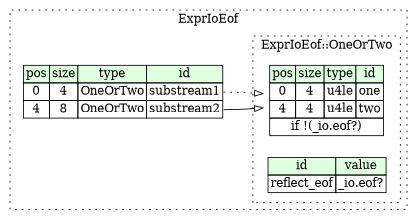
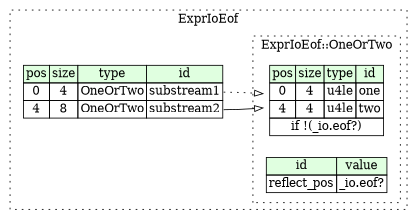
(302, 183) -> (301, 183)
